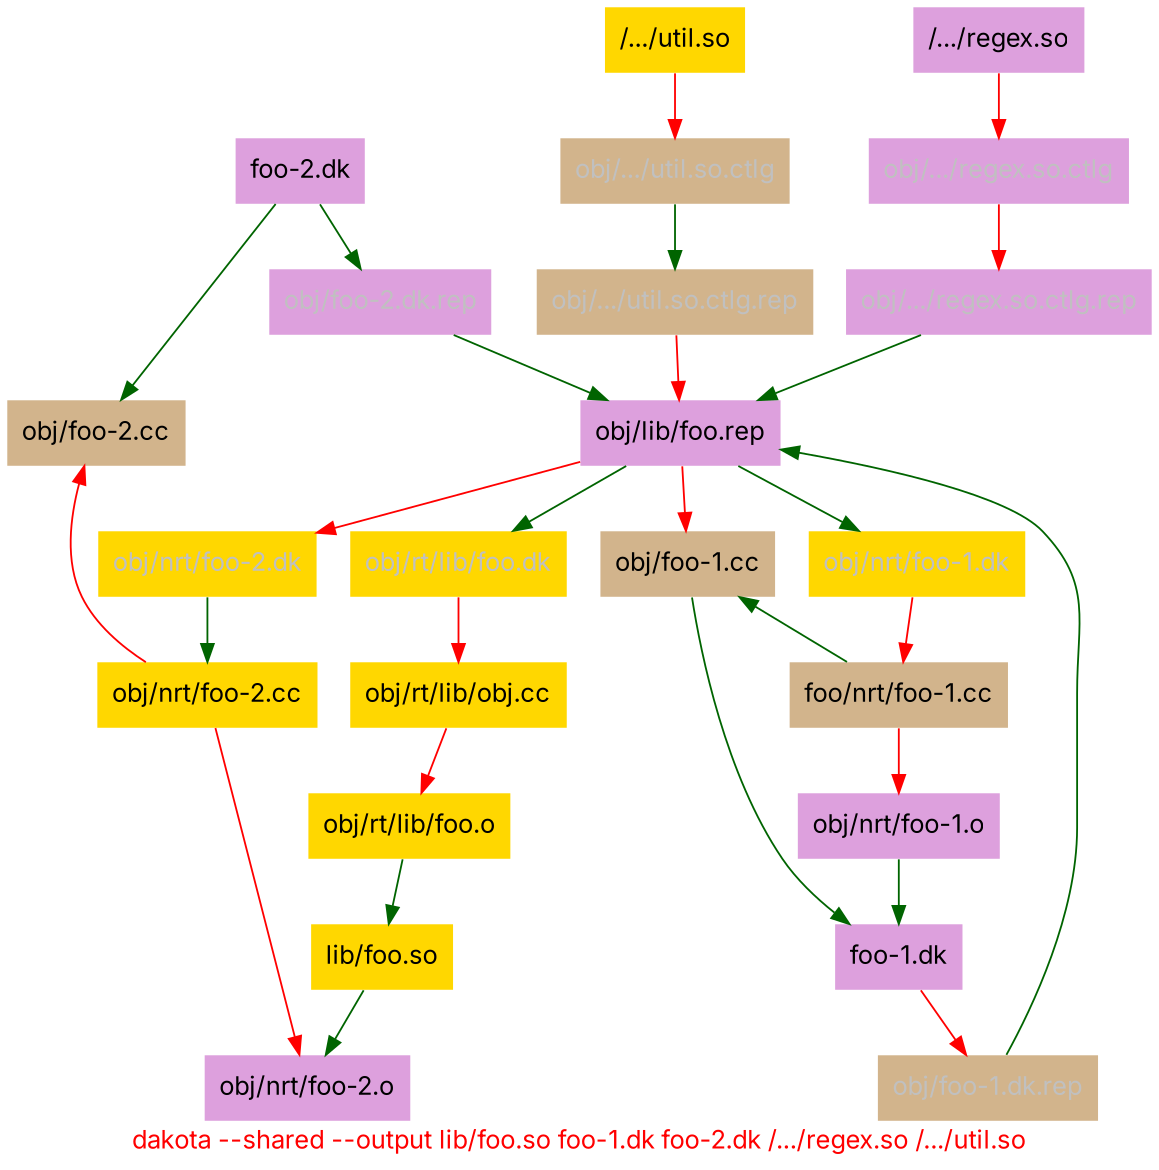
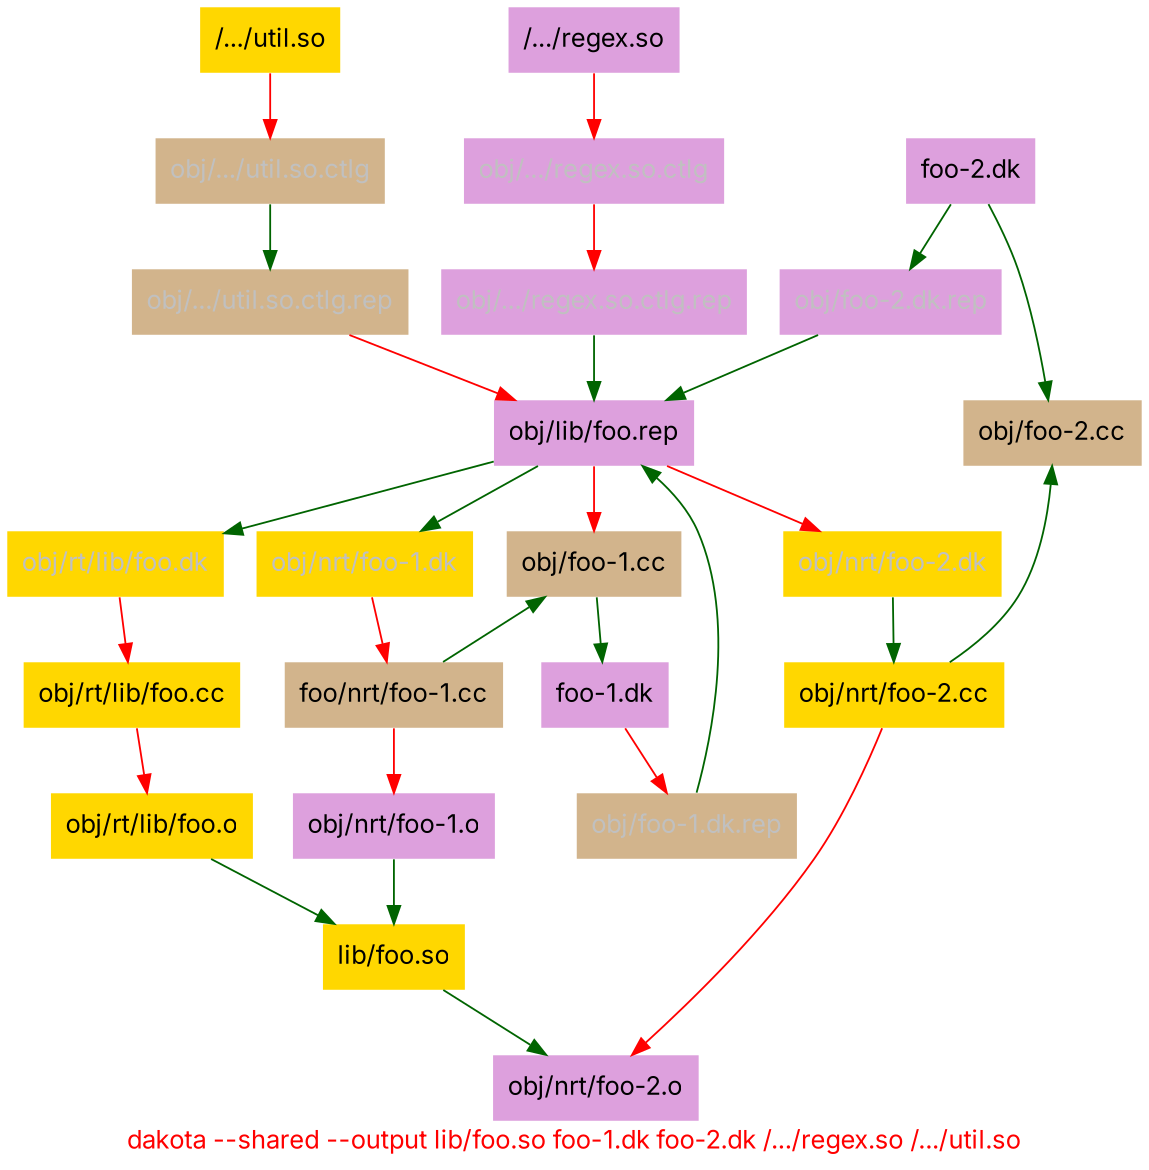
(78, 586) -> (1024, 587)
(458, 695) -> (132, 695)
(899, 883) -> (394, 883)
